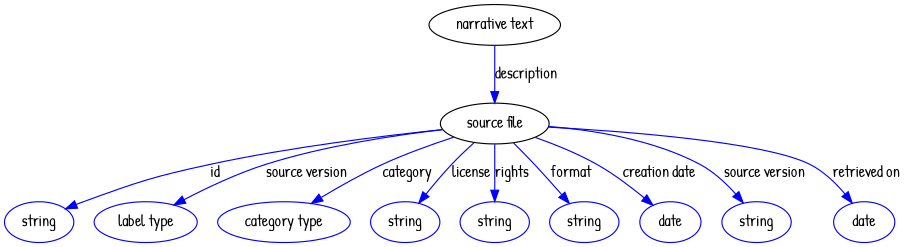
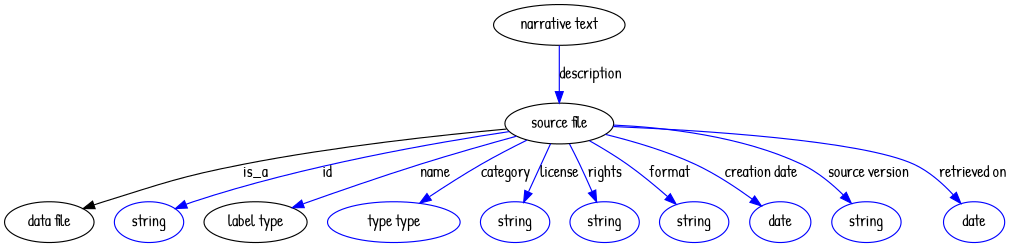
(307, 173) -> (435, 173)
none -> (49, 222)
(146, 222) -> (256, 222)
(284, 222) -> (394, 222)
